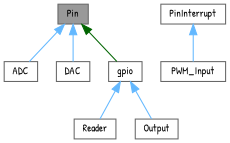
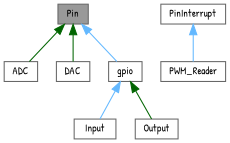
(43, 47) -> (43, 47)
(103, 47) -> (103, 47)
(73, 48) -> (73, 48)
(193, 72) -> (193, 72)
(144, 105) -> (144, 105)
(95, 129) -> (95, 129)
